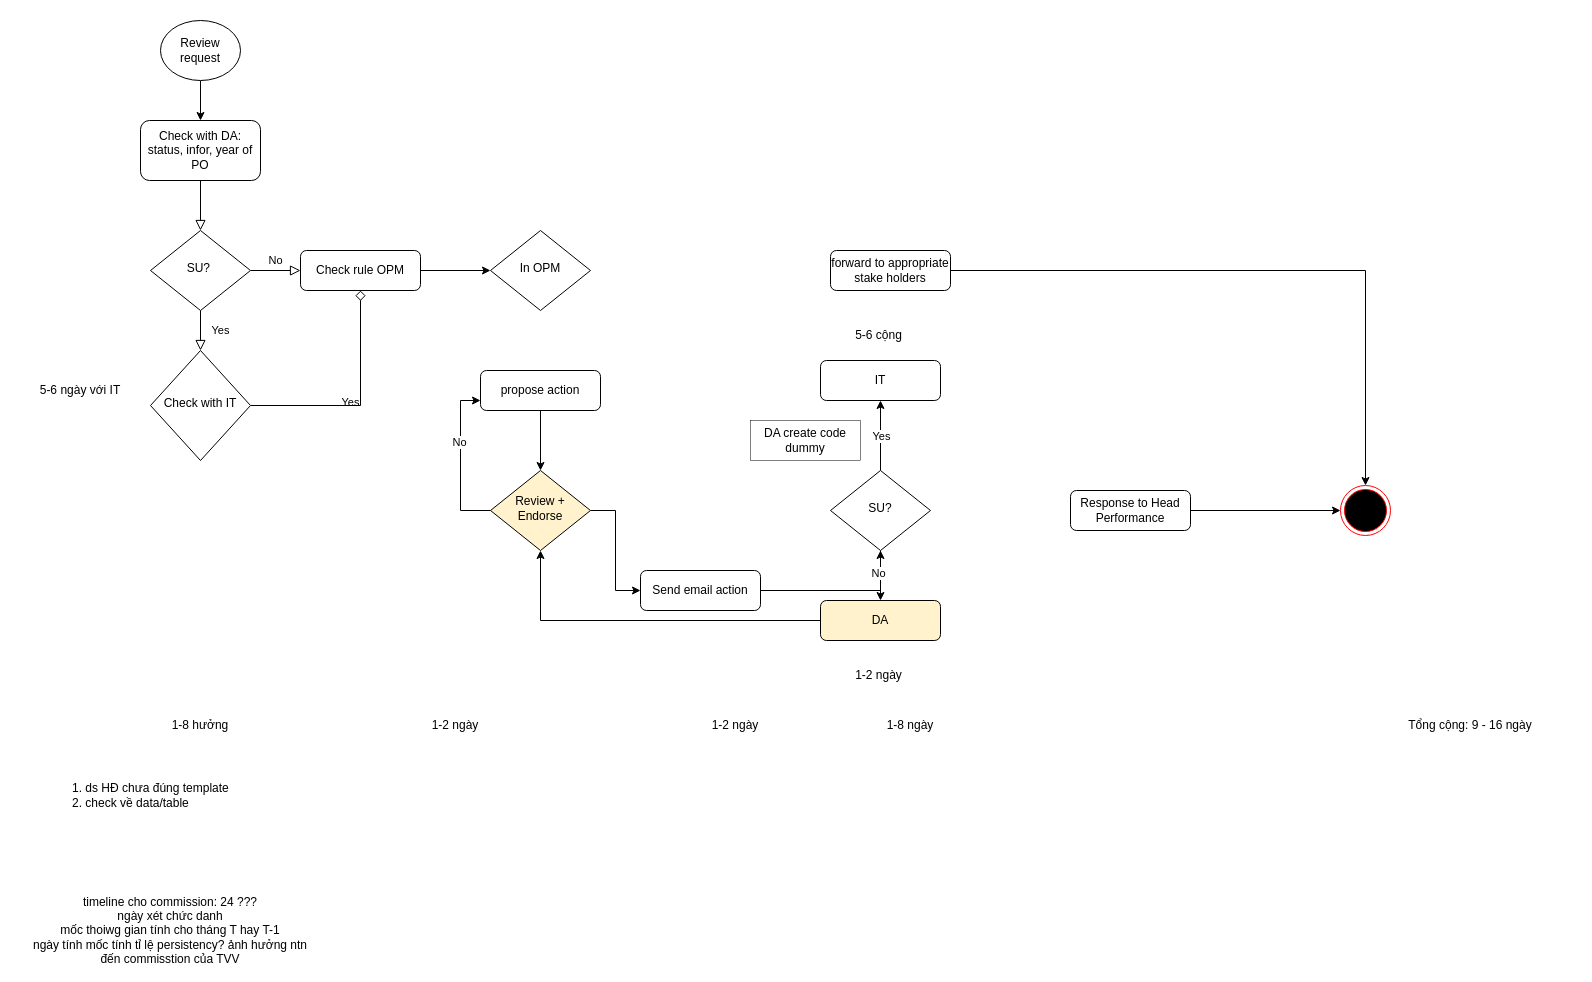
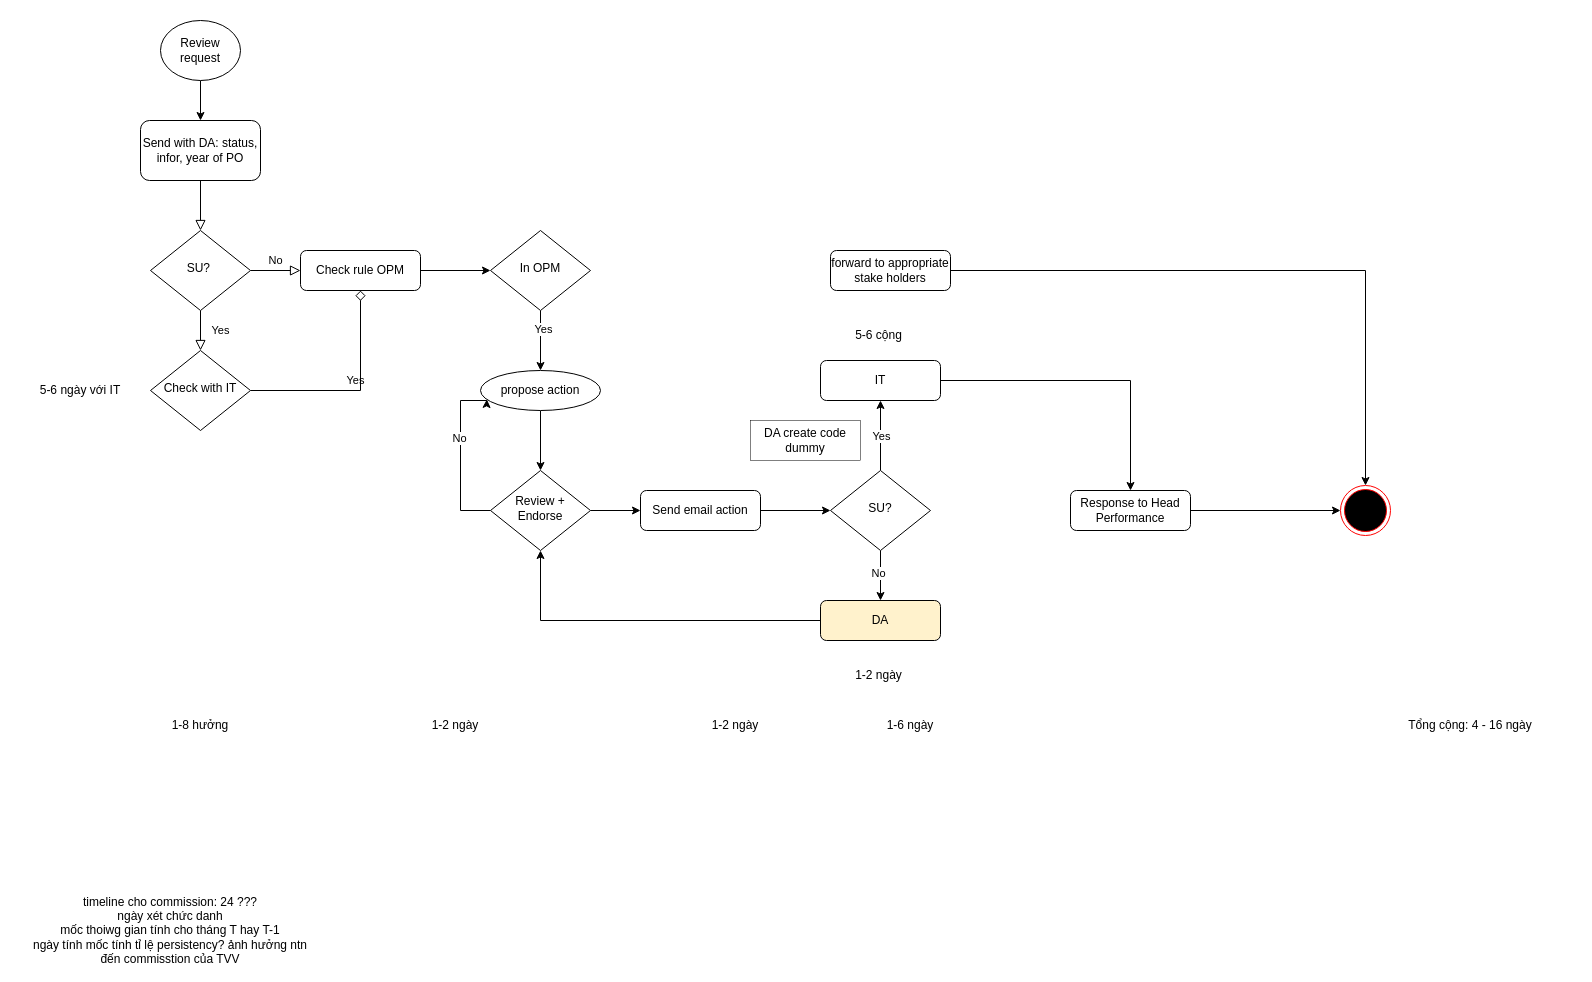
(201, 151) -> (201, 151)
none -> (541, 337)
none -> (1087, 381)
(541, 391) -> (541, 391)
(201, 406) -> (201, 391)
(541, 511) -> (541, 511)
(701, 591) -> (701, 511)
(911, 726) -> (911, 726)
(1471, 726) -> (1471, 726)
(181, 796) -> none
